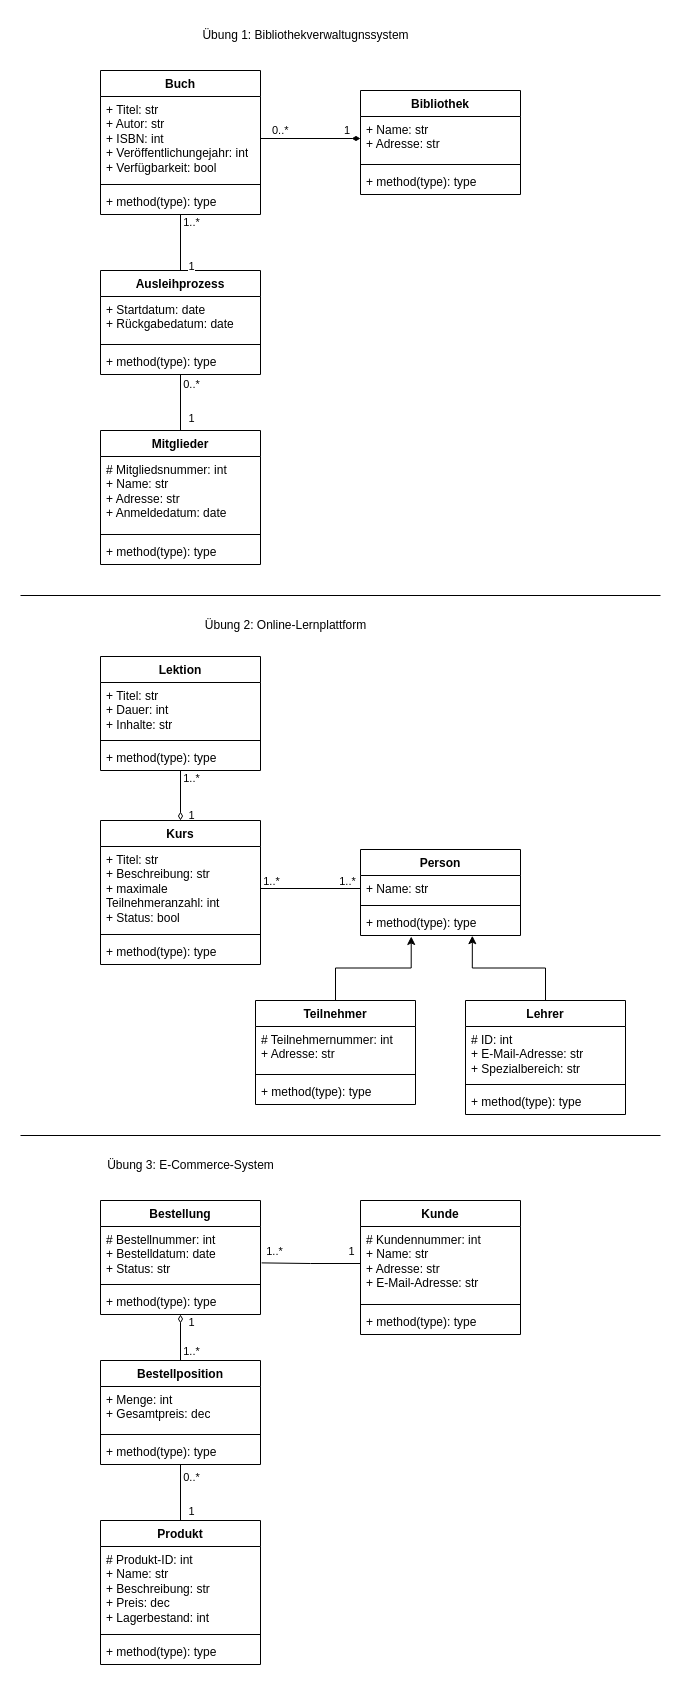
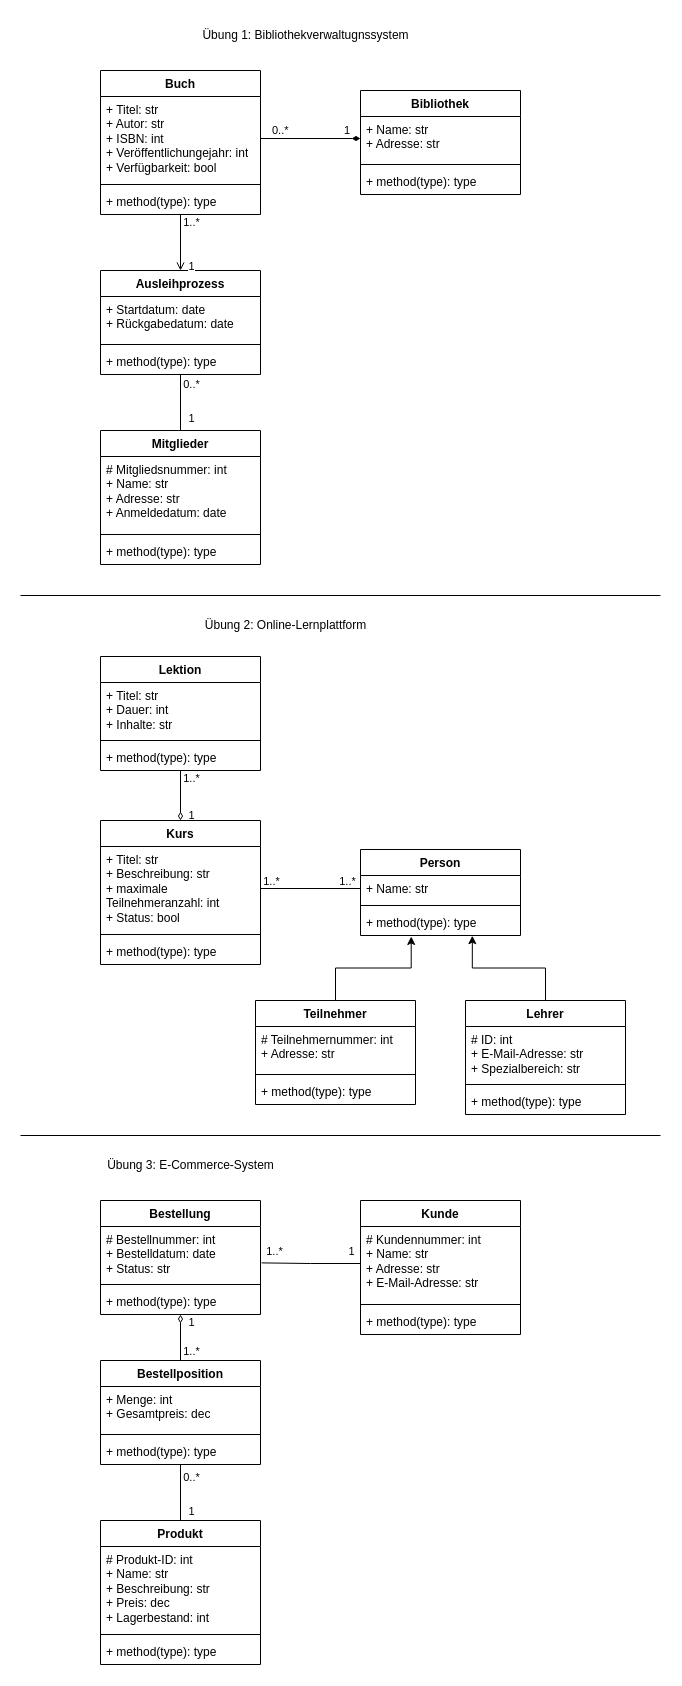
(181, 265) -> (181, 265)
